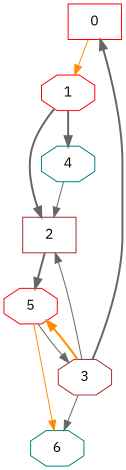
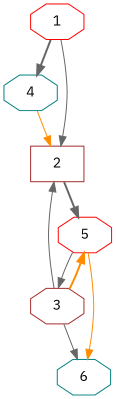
(95, 22) -> none
(31, 156) -> (67, 88)
(60, 195) -> (42, 124)
